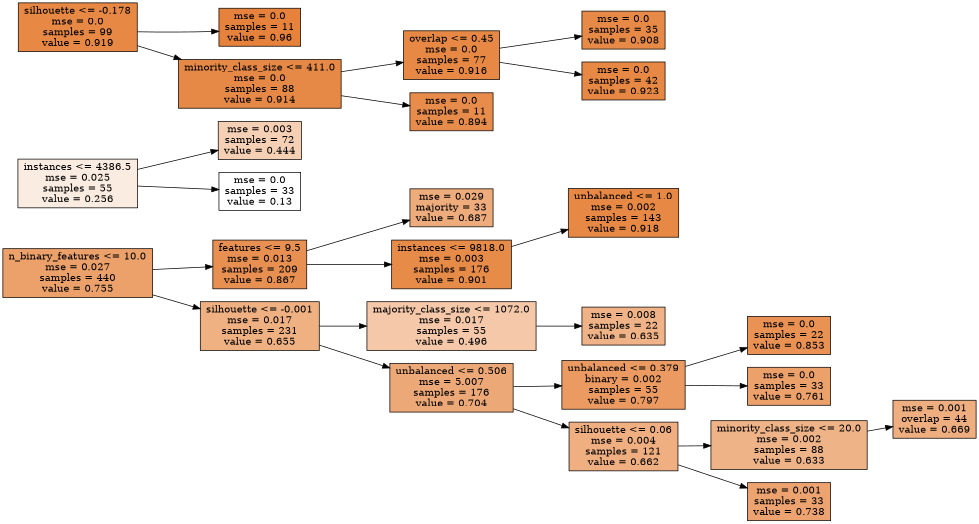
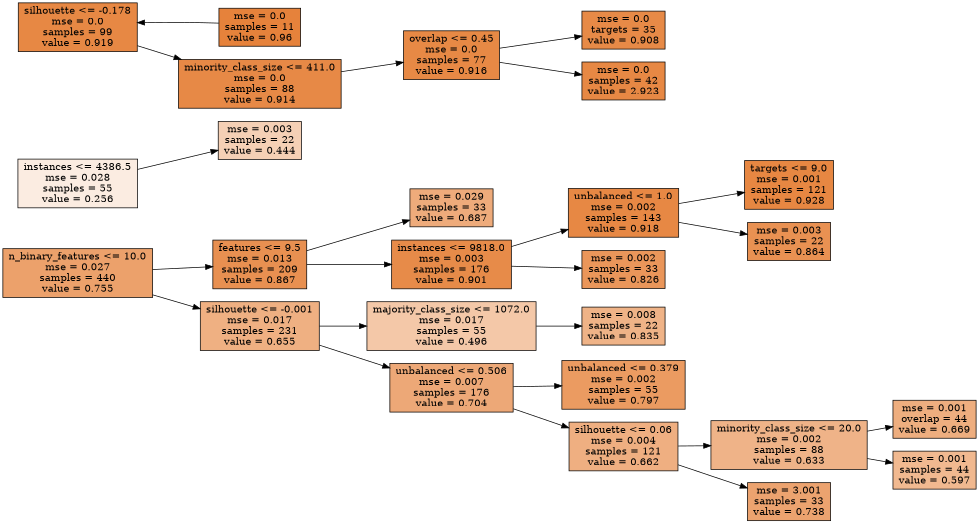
(624, 30) -> (624, 30)
(174, 32) -> (182, 22)
(624, 81) -> (624, 81)
(452, 112) -> none
(260, 140) -> (260, 140)
(78, 183) -> (78, 183)
none -> (789, 185)
(260, 191) -> none
(452, 208) -> (452, 208)
none -> (789, 242)
none -> (624, 269)
(624, 326) -> (624, 326)
(789, 335) -> none
(624, 385) -> (624, 385)
(789, 386) -> none
(452, 388) -> (452, 388)
none -> (935, 470)
(789, 502) -> (789, 502)
